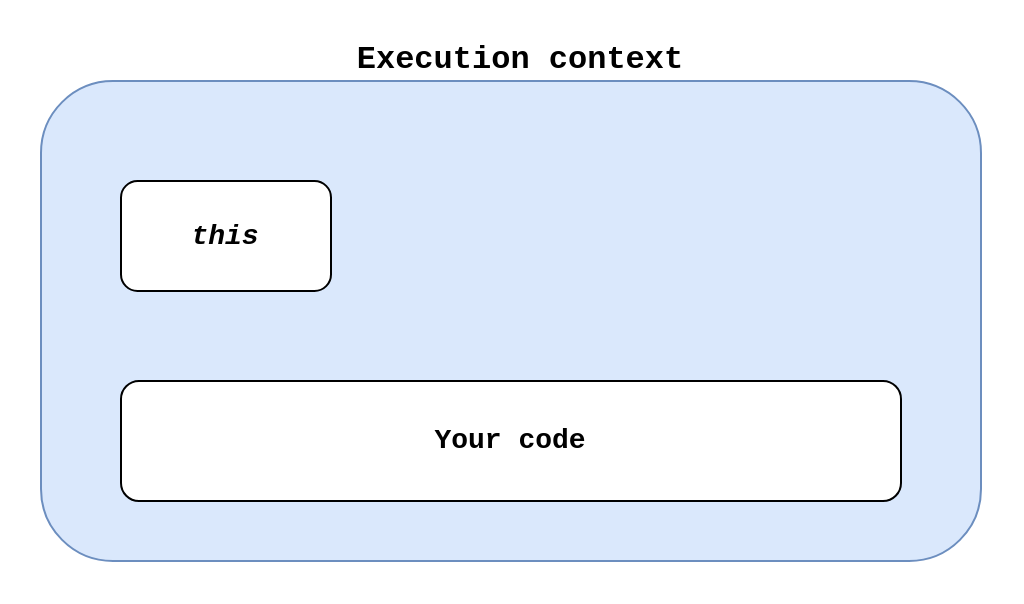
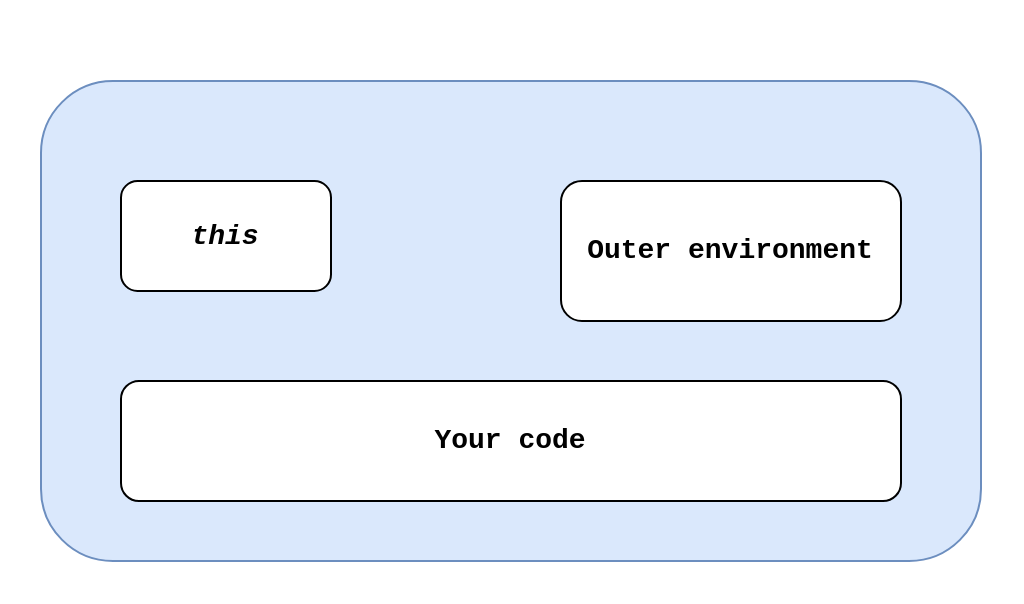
(521, 61) -> none
none -> (731, 251)
